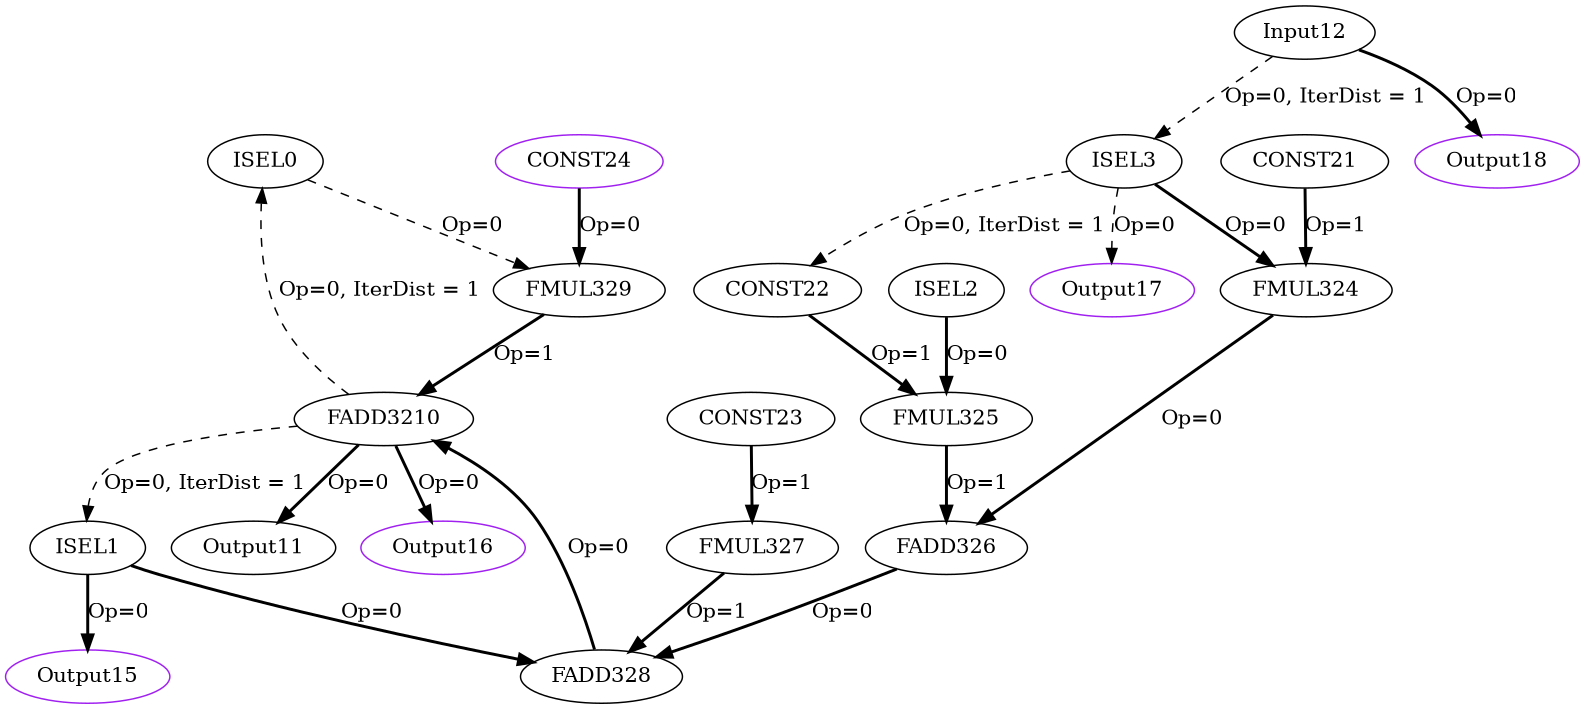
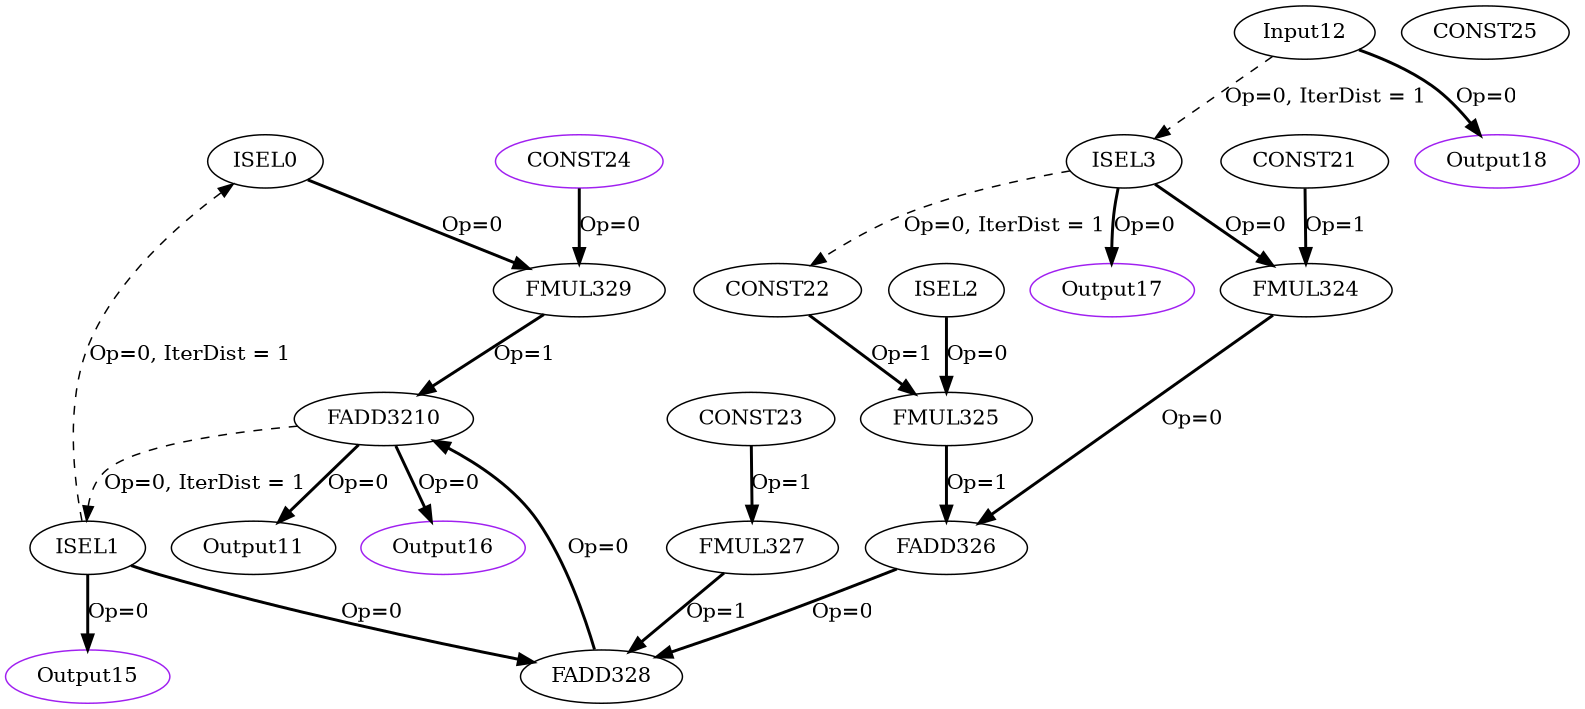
none -> (1485, 33)
(1113, 218) -> (1113, 218)
(411, 221) -> (411, 221)
(277, 312) -> (94, 333)
